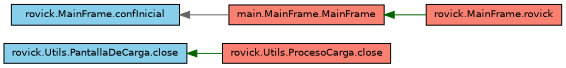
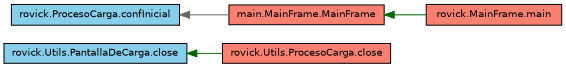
(95, 15) -> (95, 15)
(494, 15) -> (494, 15)
